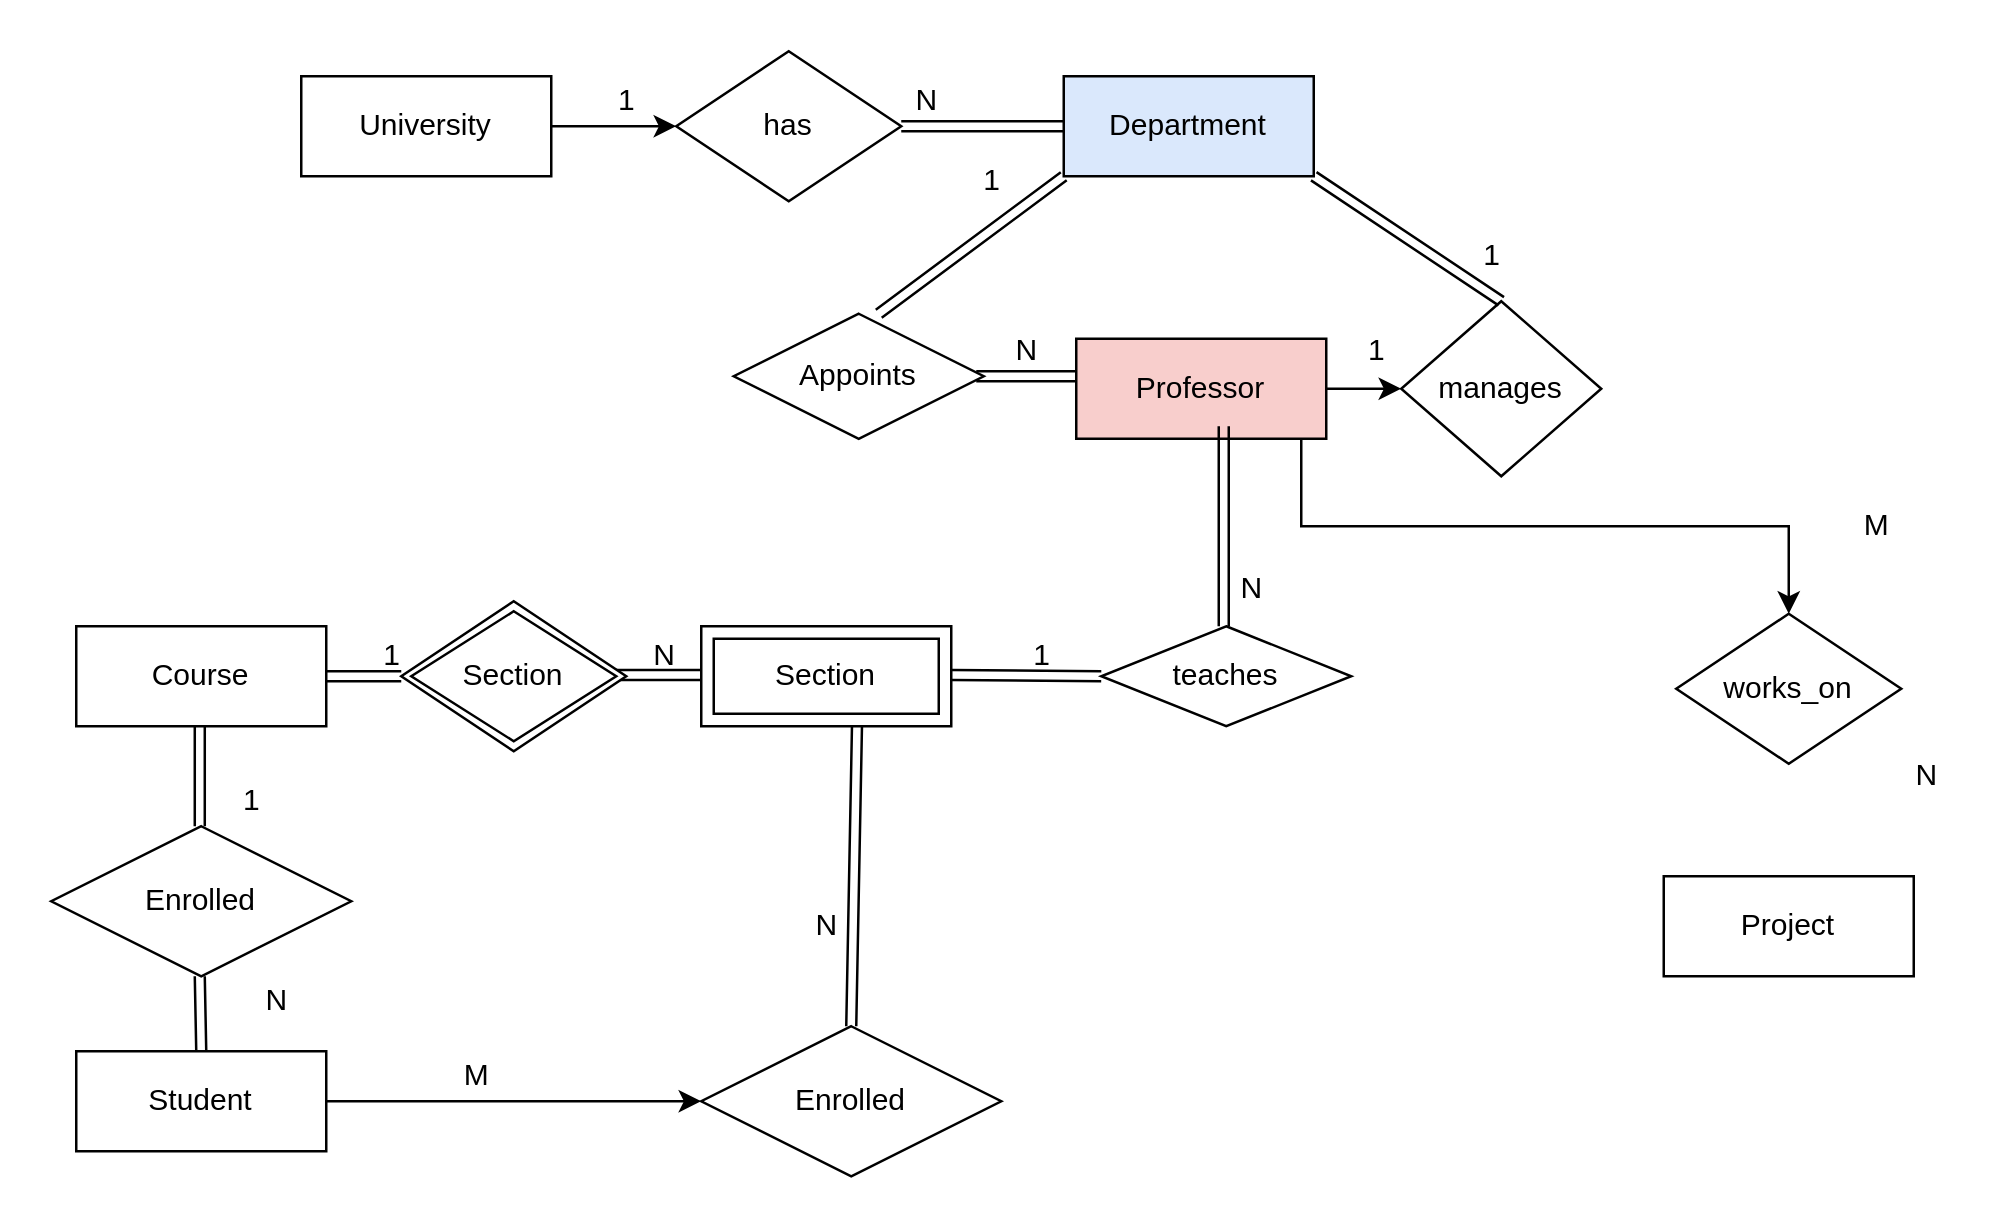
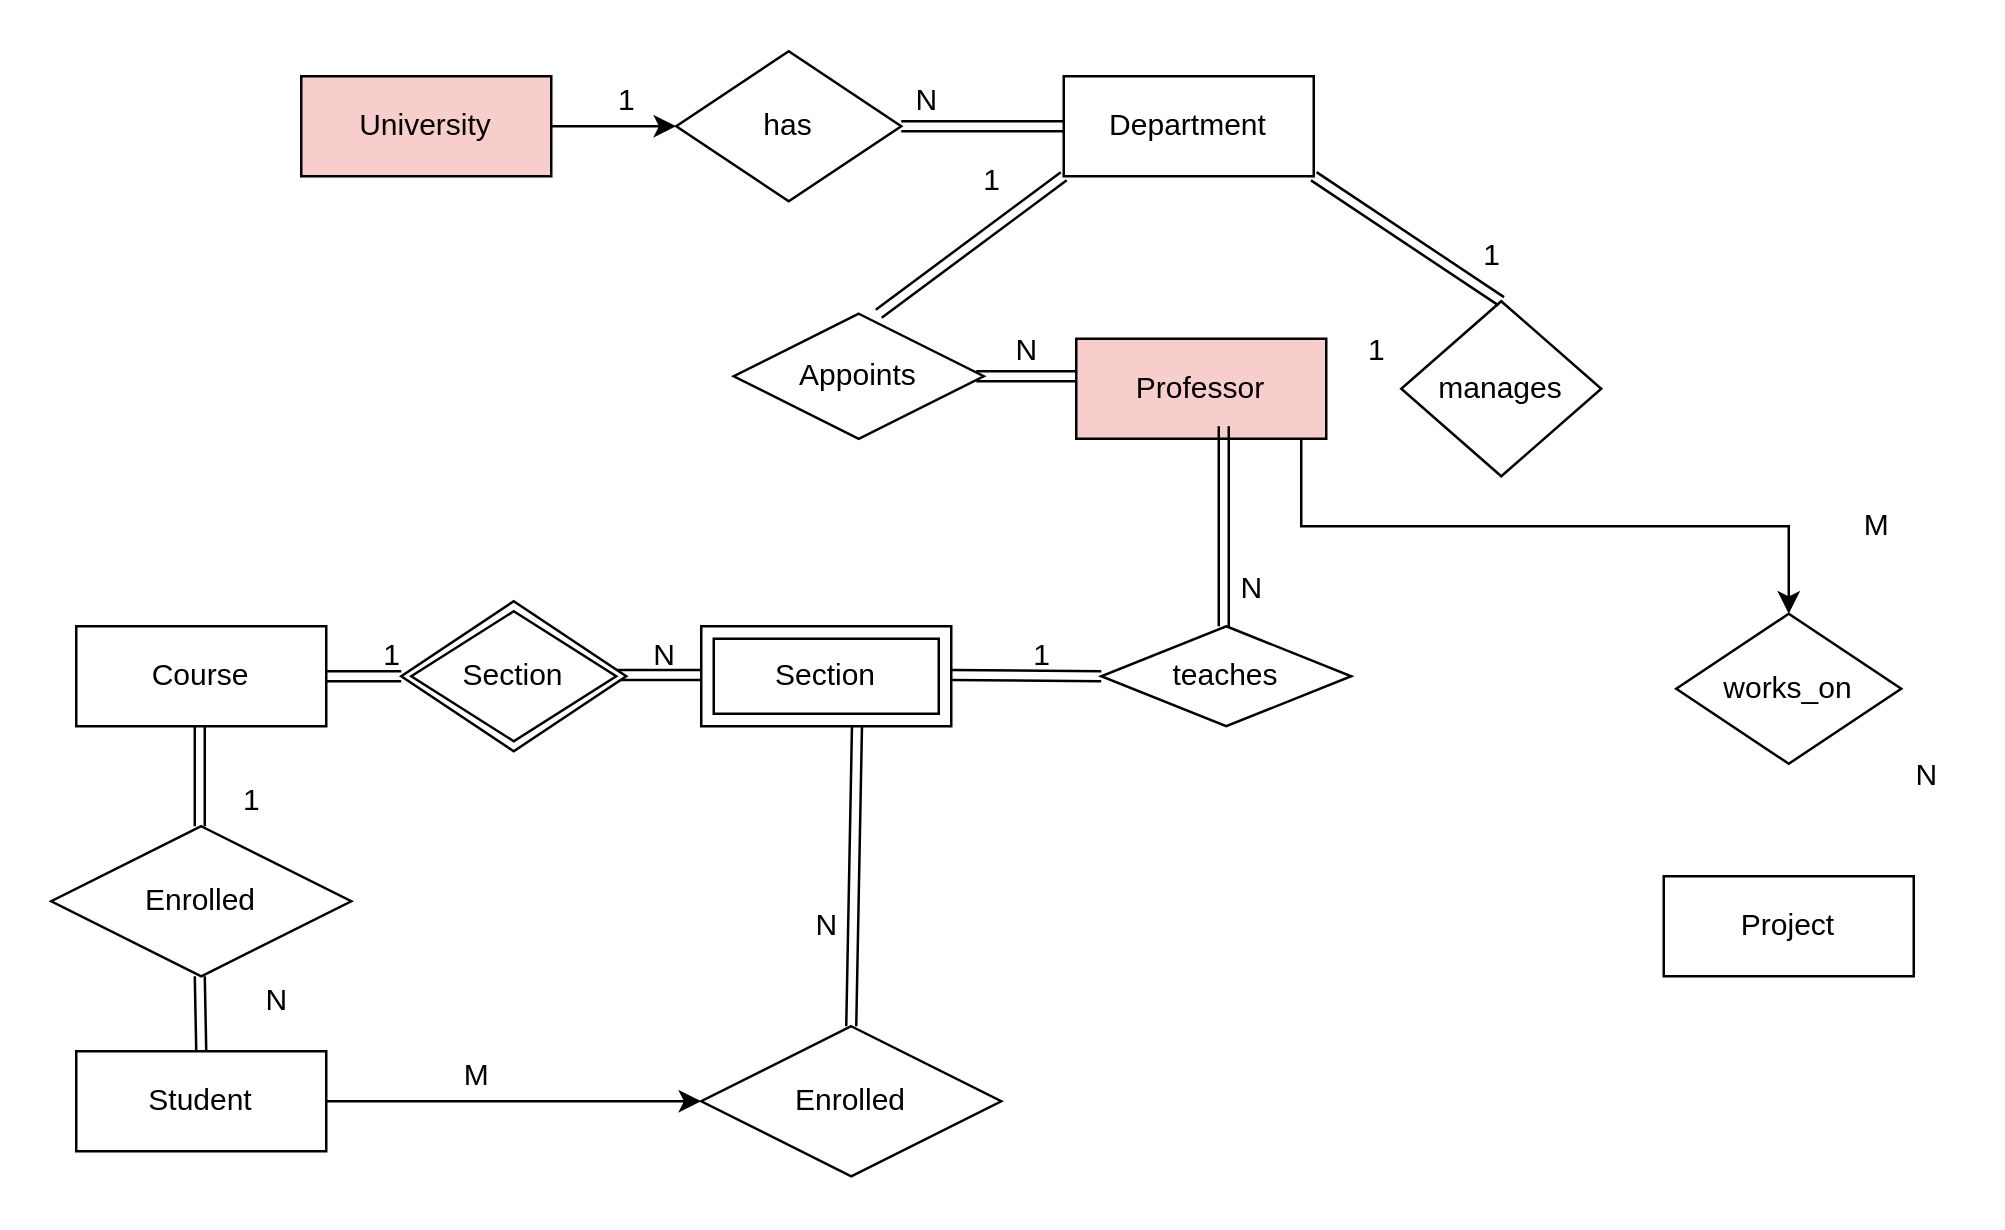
(426, 126) -> (426, 126)
(1189, 126) -> (1189, 126)
(1372, 389) -> none
